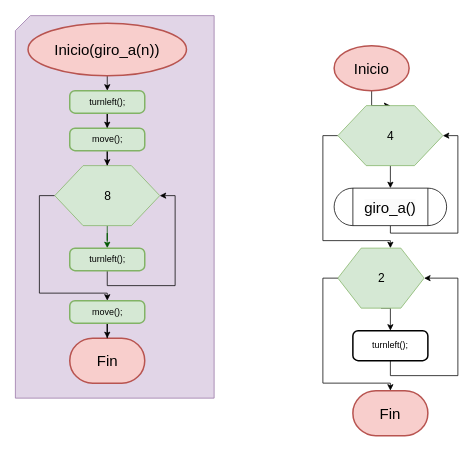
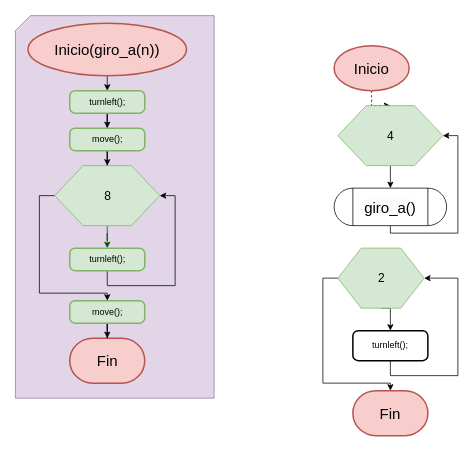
(372, 98) -> (372, 98)
(356, 240) -> none
